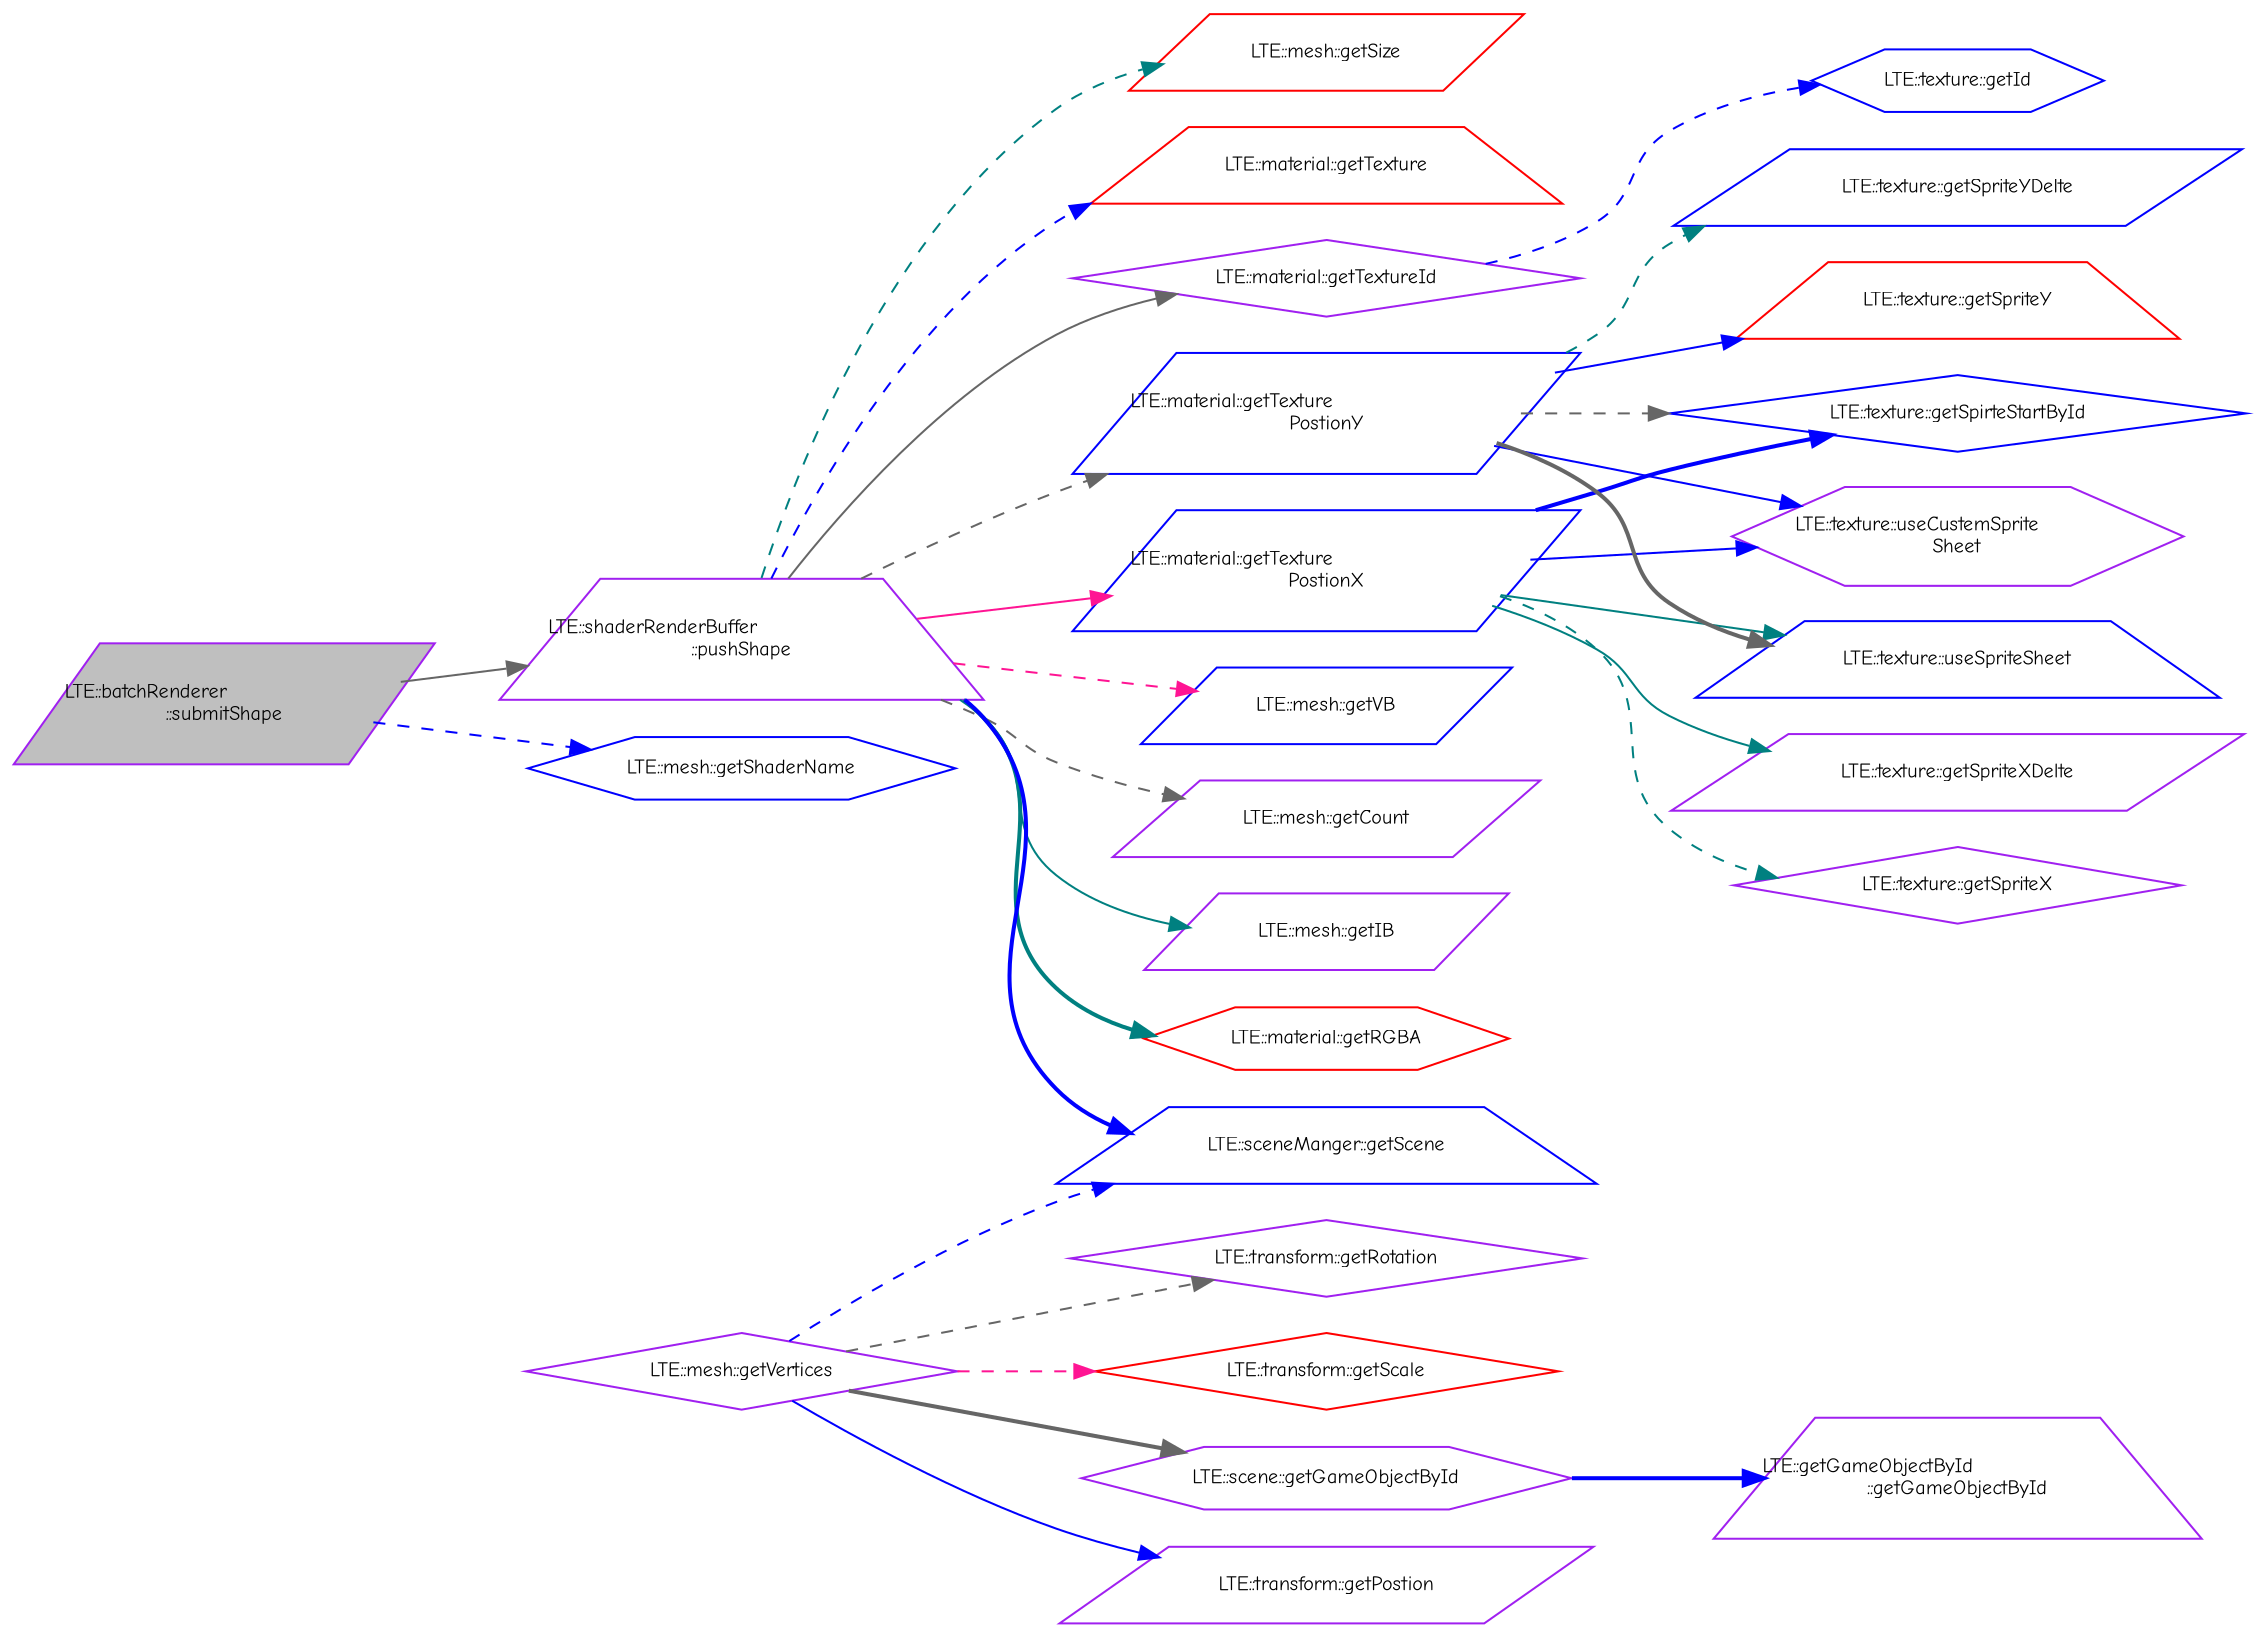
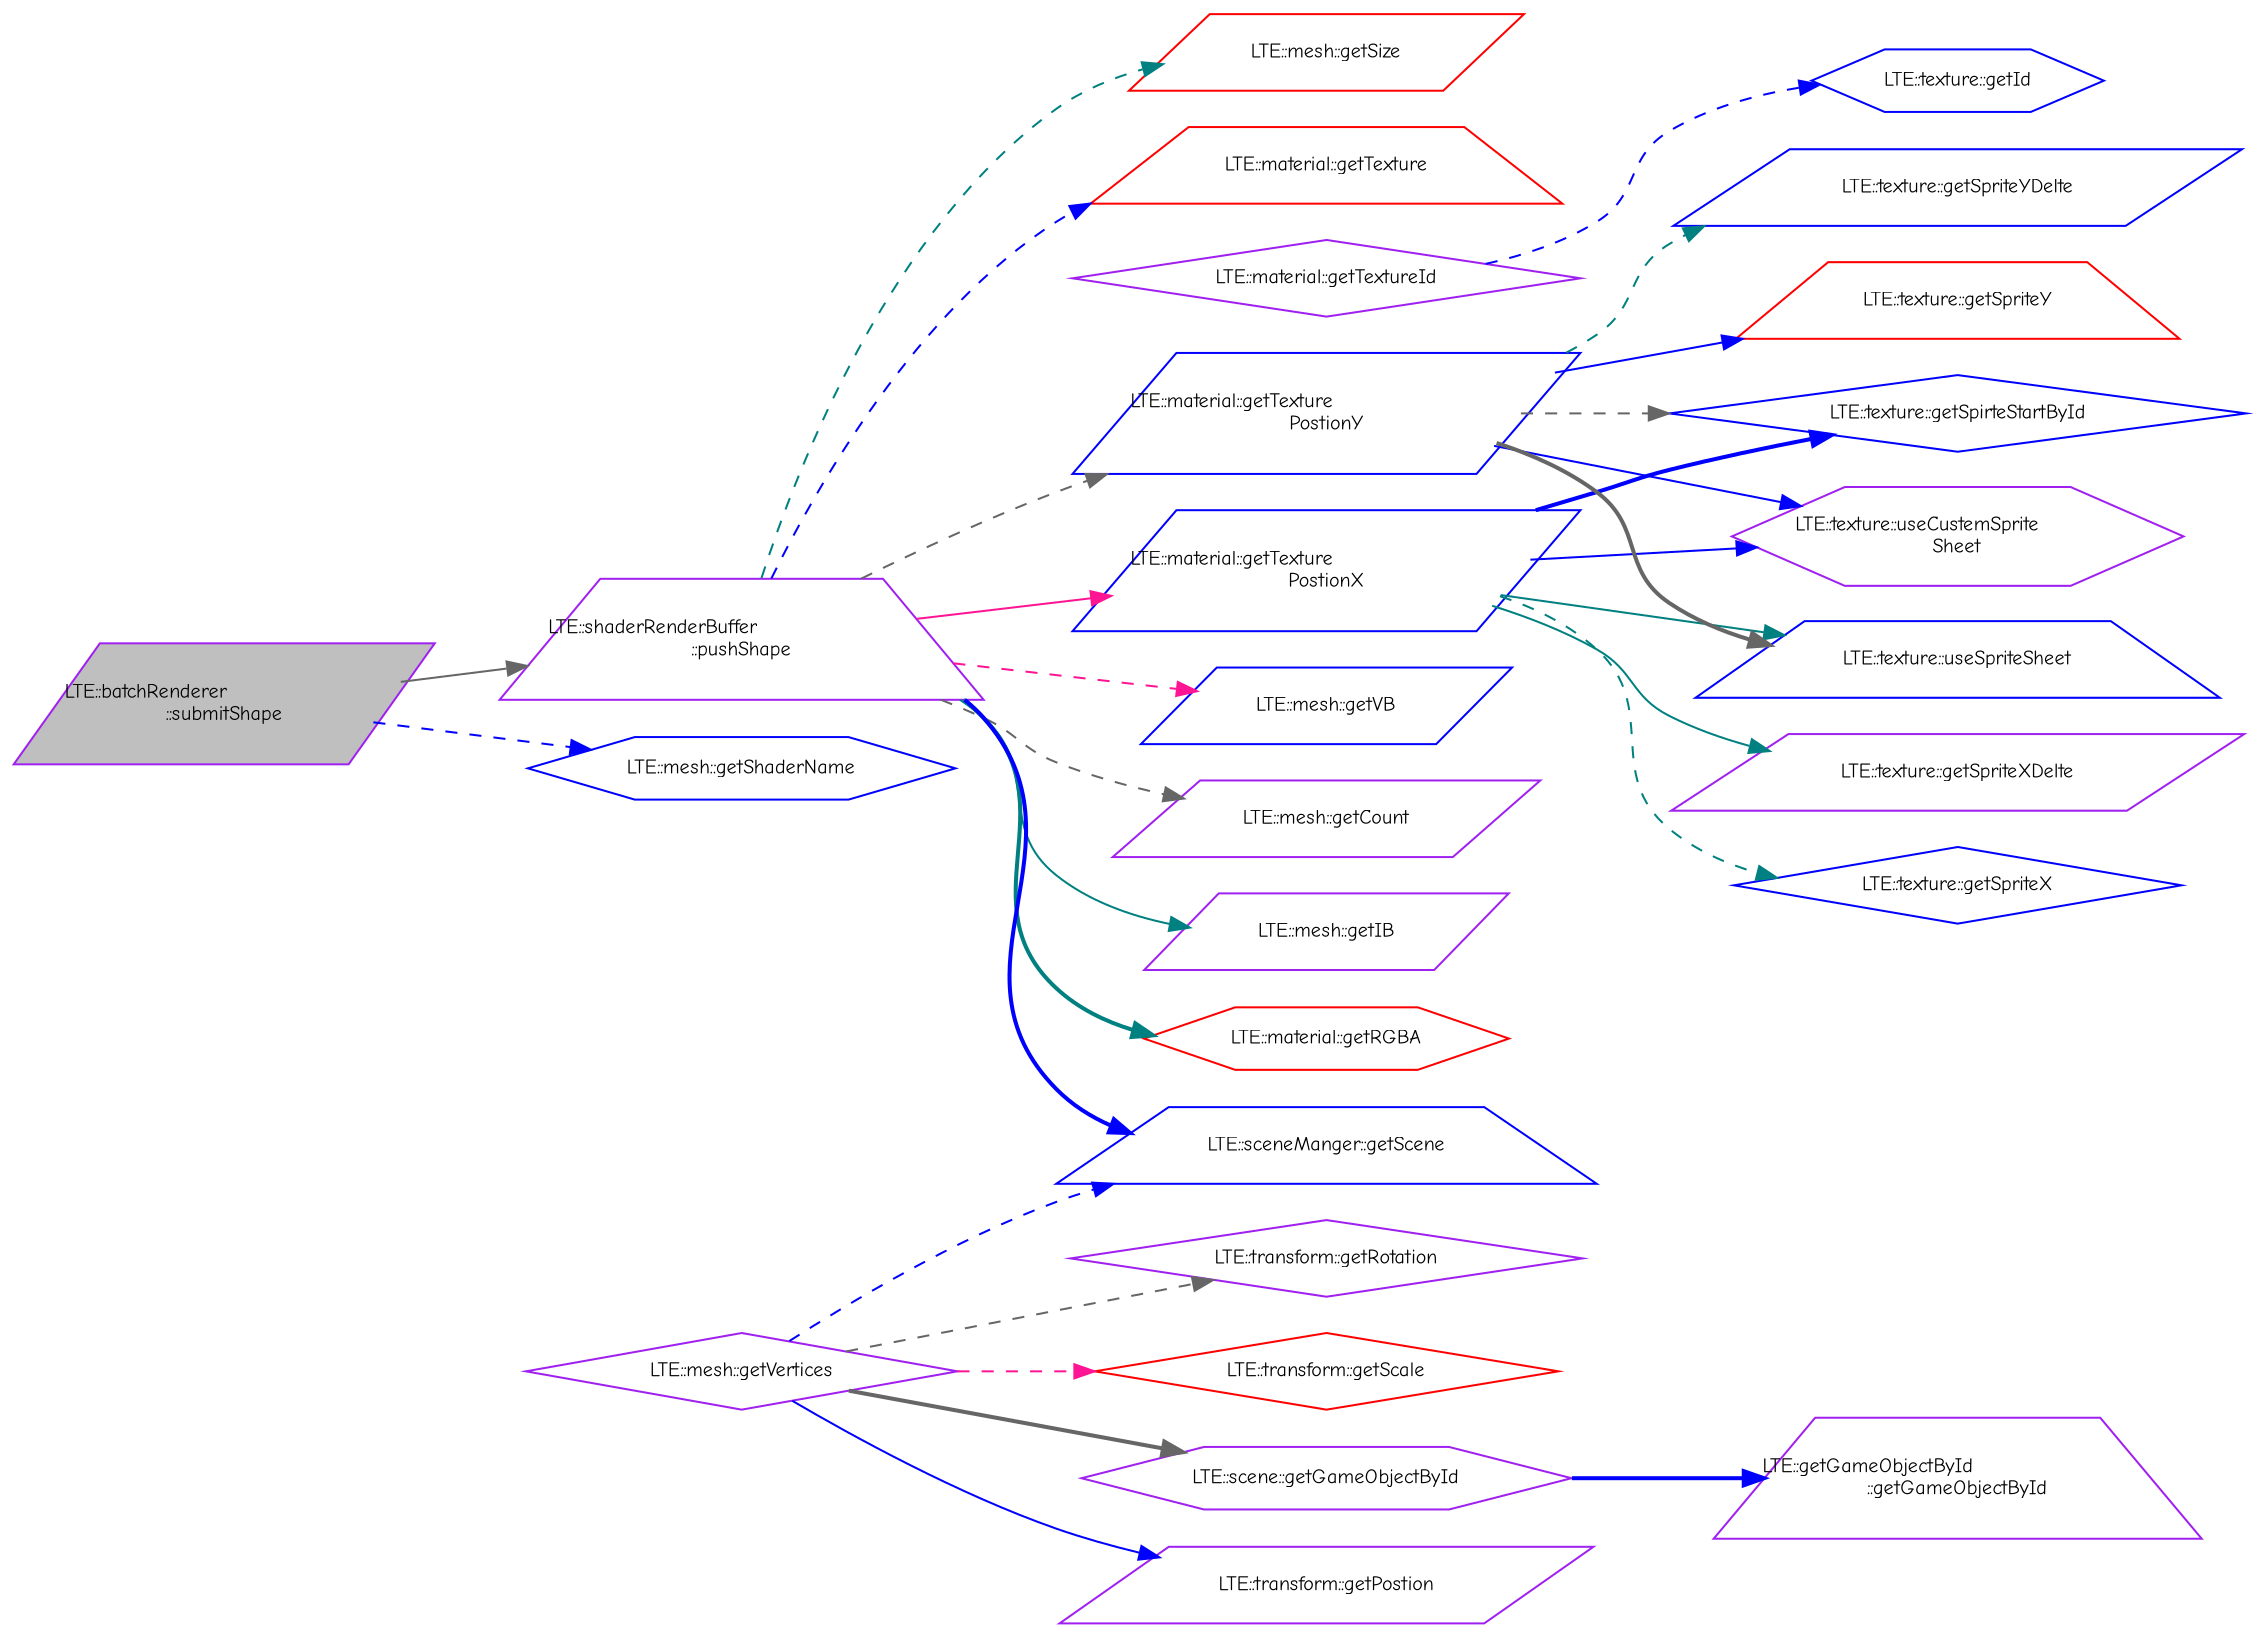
(951, 408) -> none
(1958, 885) -> (1958, 885)
